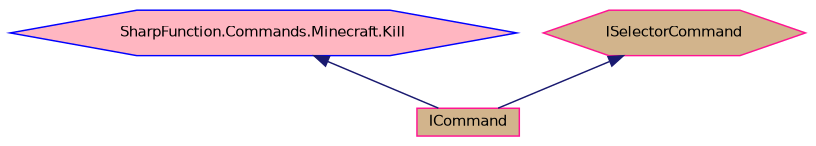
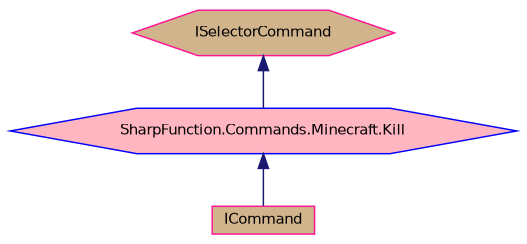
(554, 85) -> (263, 89)
